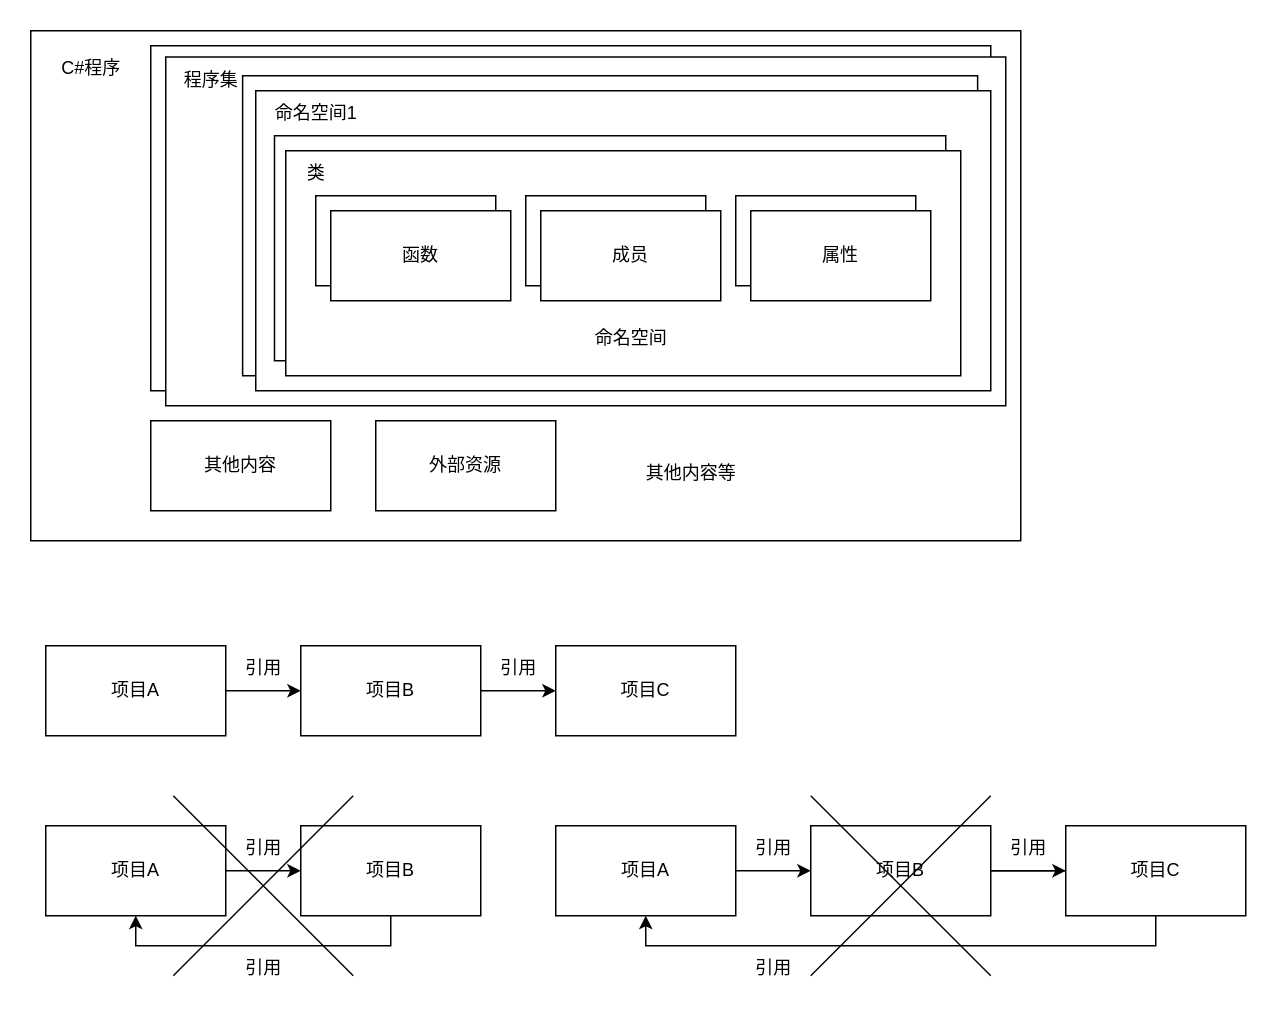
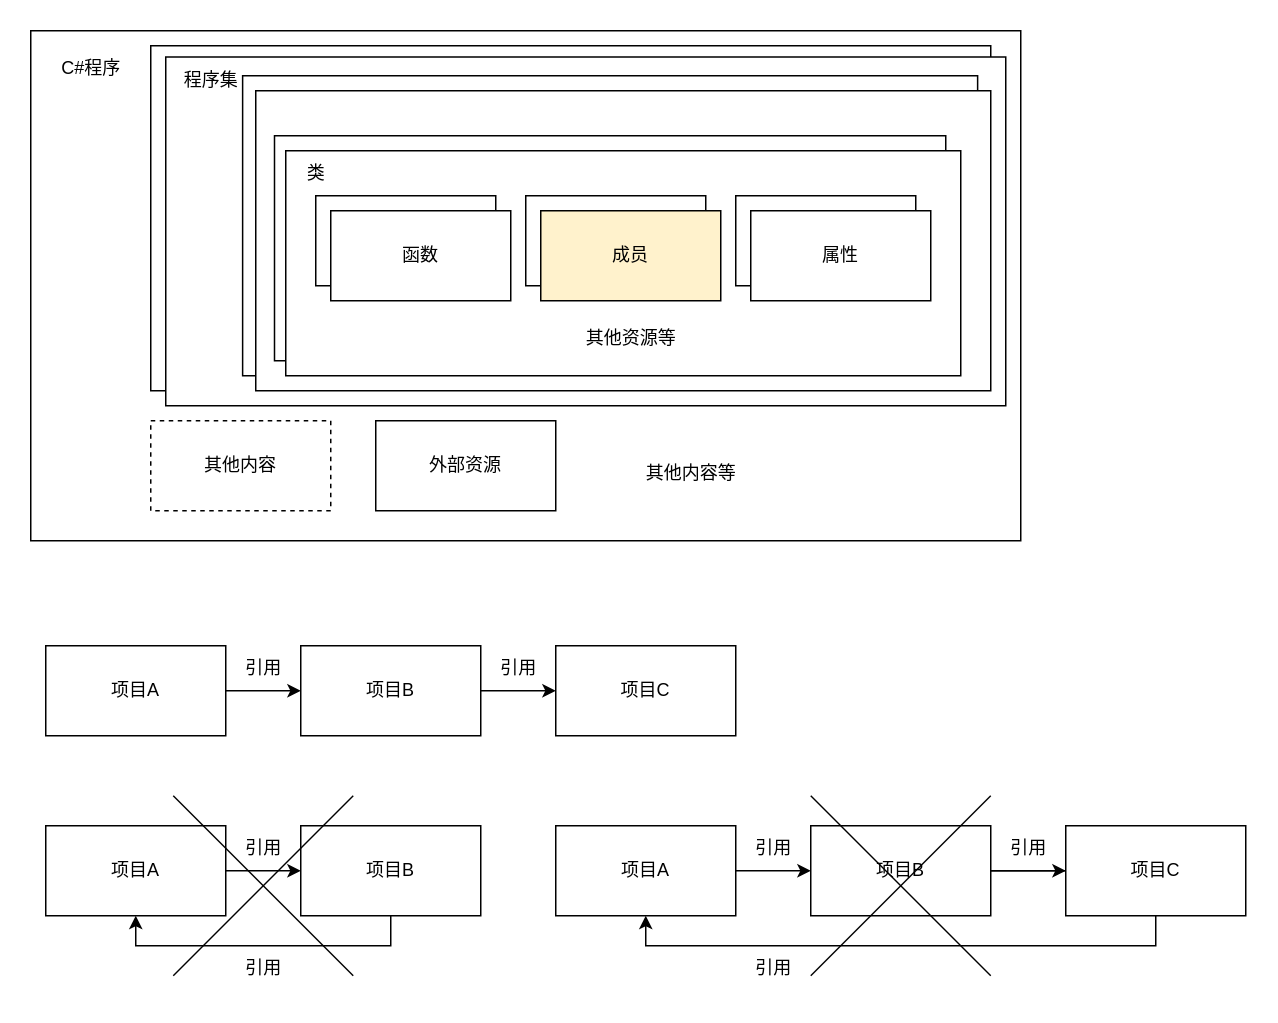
(316, 113) -> none
(631, 256) -> (631, 256)
(632, 338) -> (632, 338)
(241, 466) -> (241, 466)
